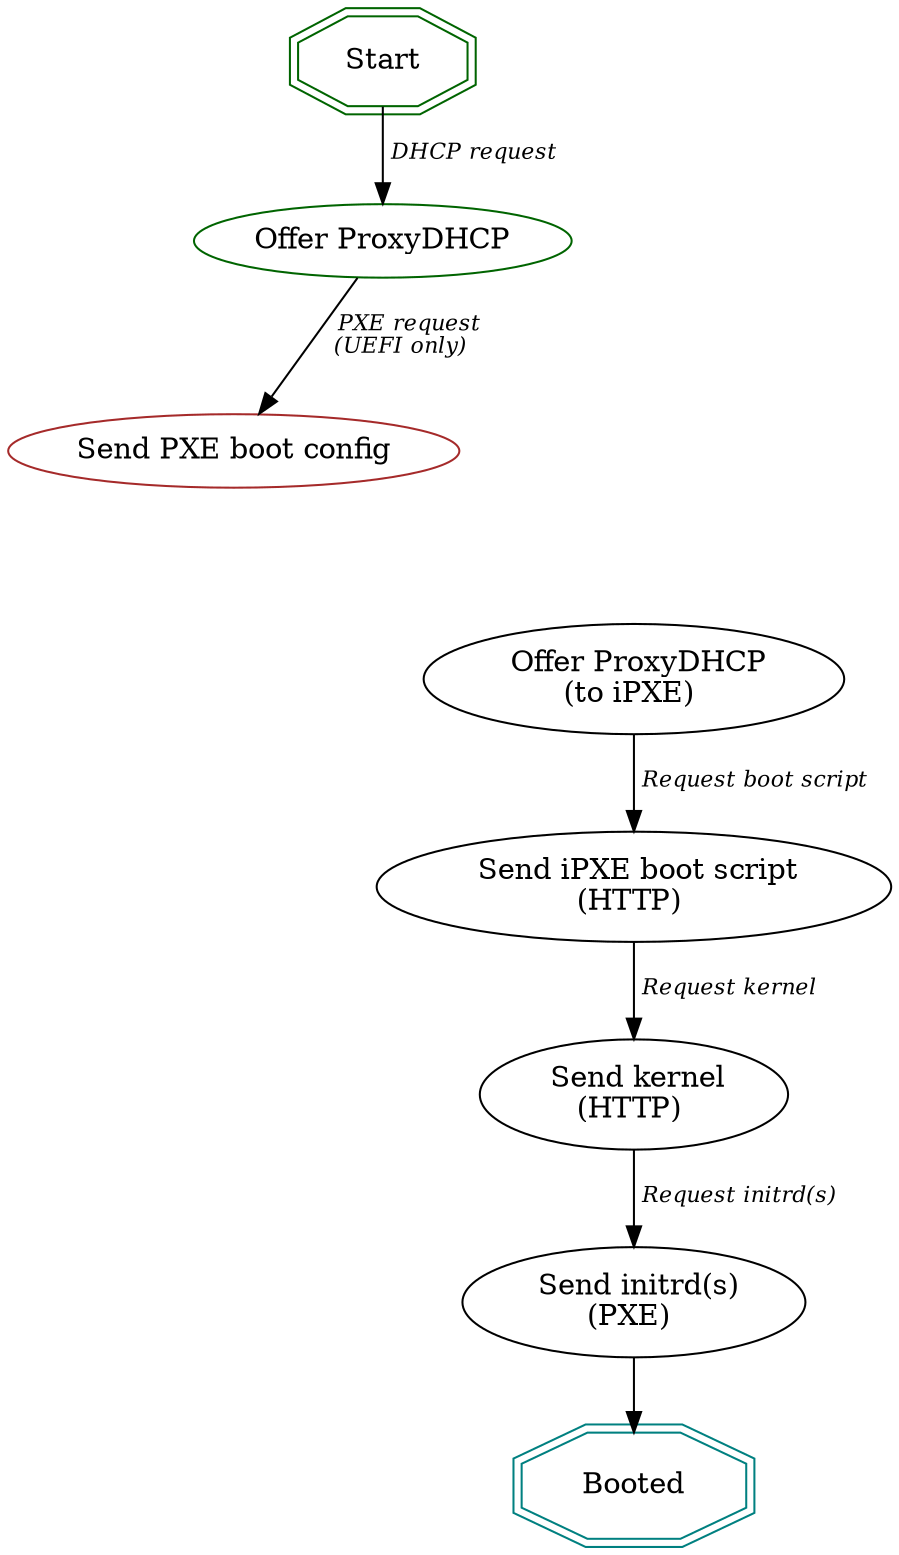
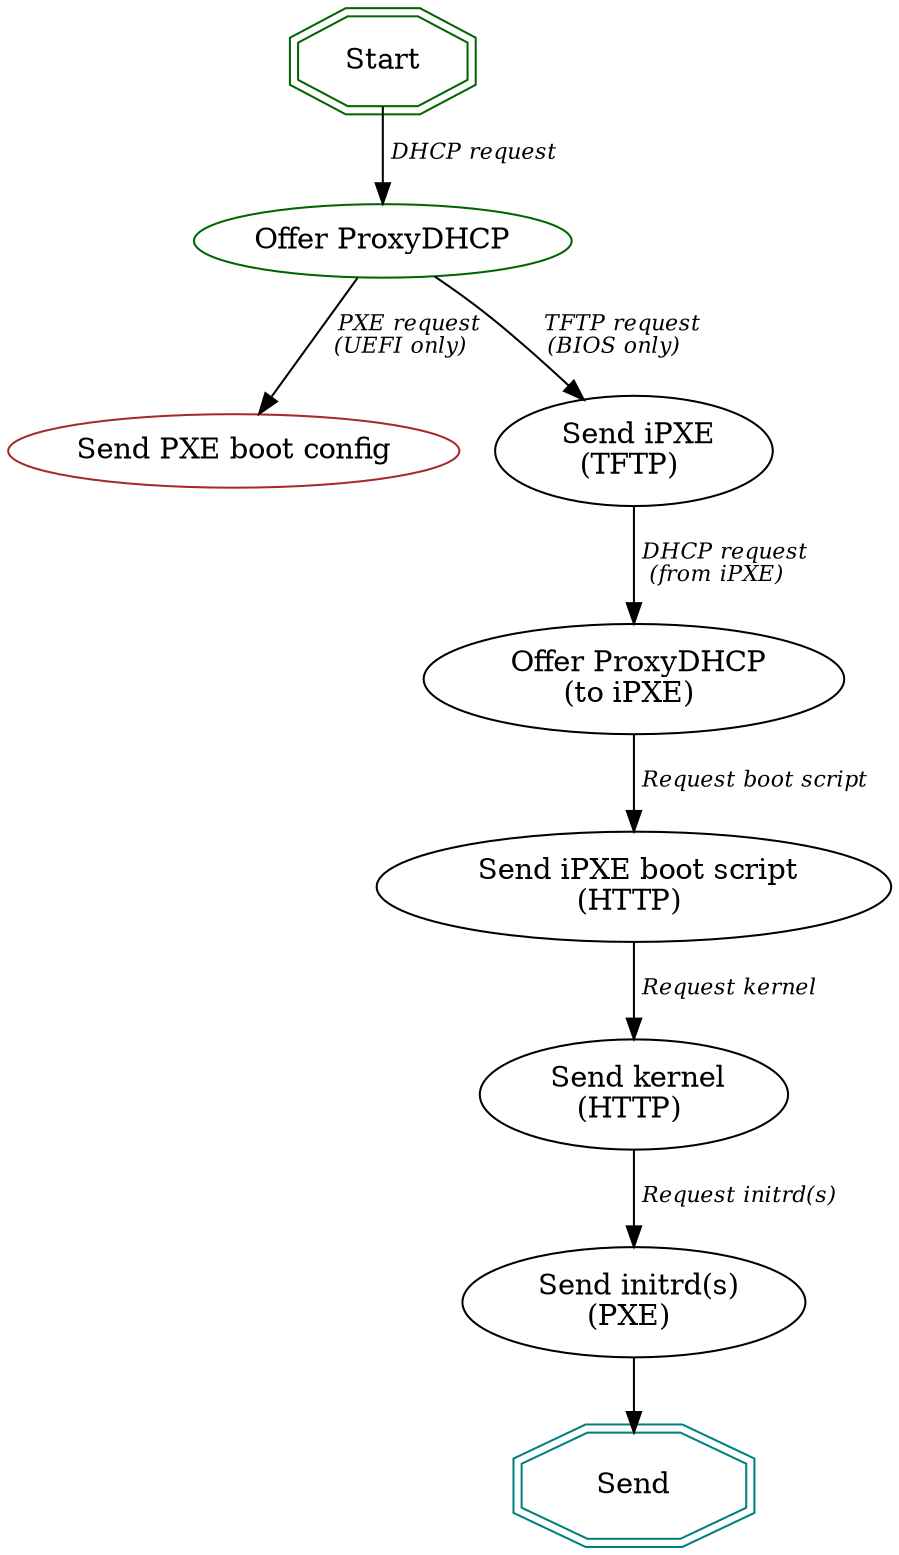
none -> (634, 451)
(634, 1486) -> (634, 1486)
